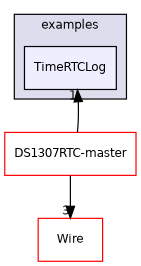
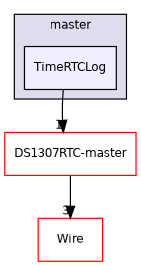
(70, 26) -> (70, 26)
(78, 117) -> (62, 107)
